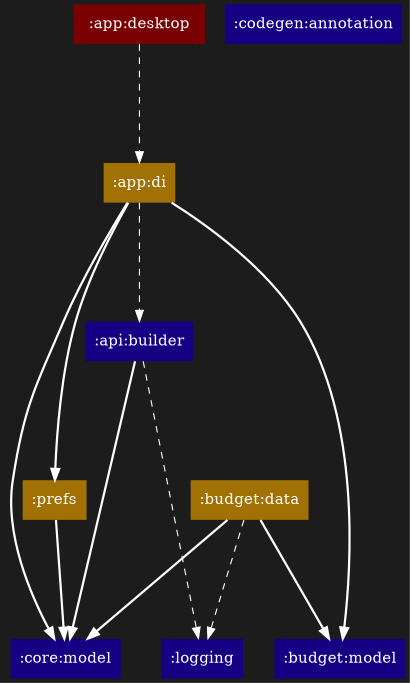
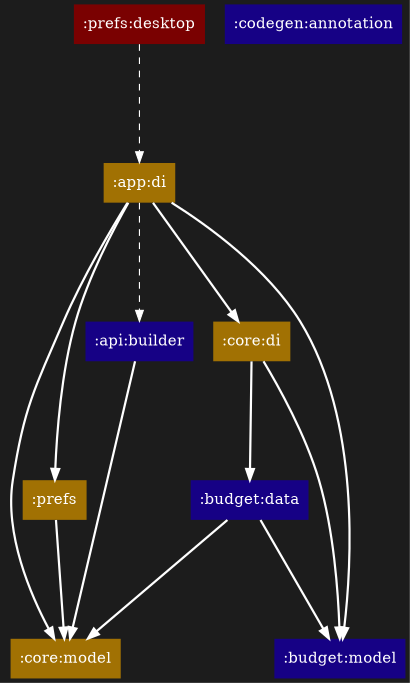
(139, 24) -> (139, 24)
none -> (252, 341)
(250, 500) -> (250, 500)
(66, 659) -> (66, 659)
(202, 659) -> none
